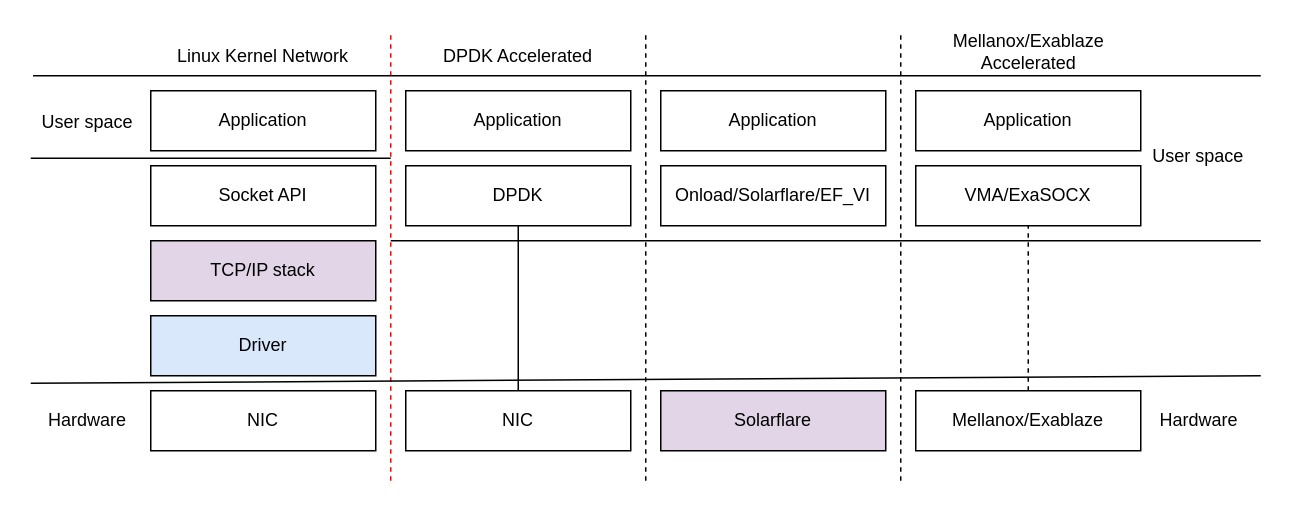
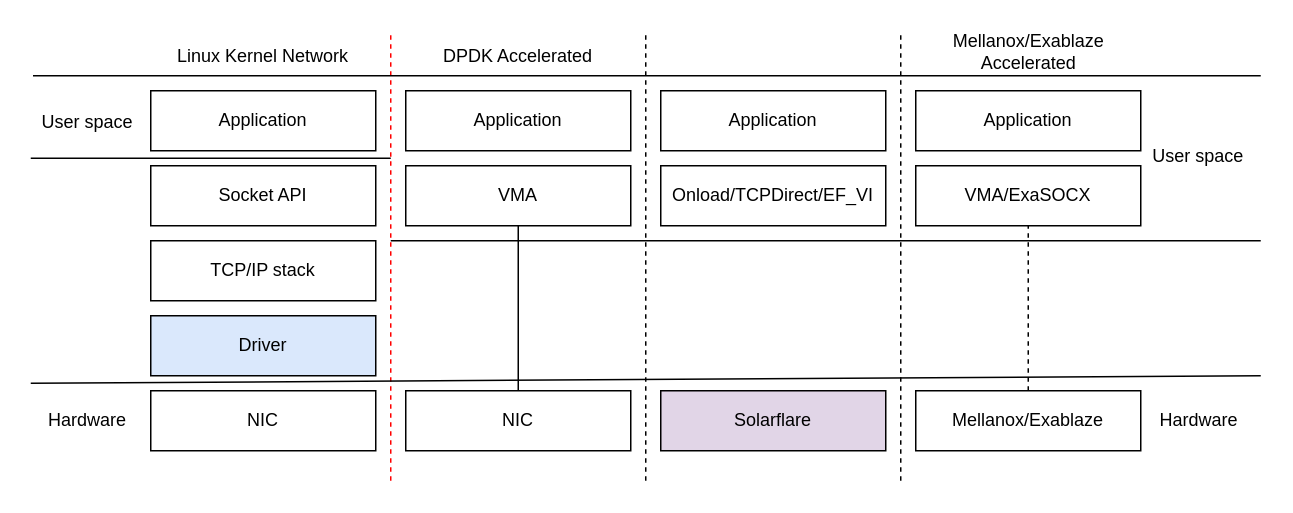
(518, 196) -> (518, 196)
(773, 196) -> (773, 196)
(263, 271) -> (263, 271)
